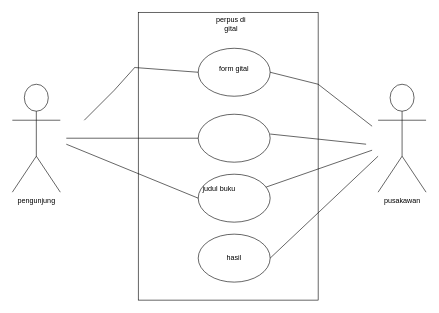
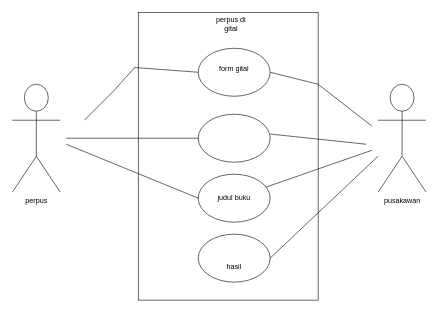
(219, 189) -> (234, 198)
(37, 201) -> (37, 201)
(234, 258) -> (234, 267)
